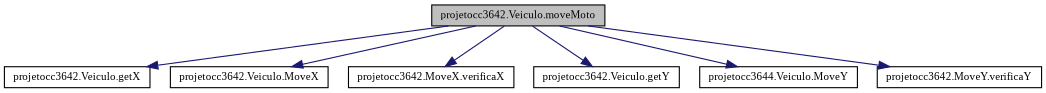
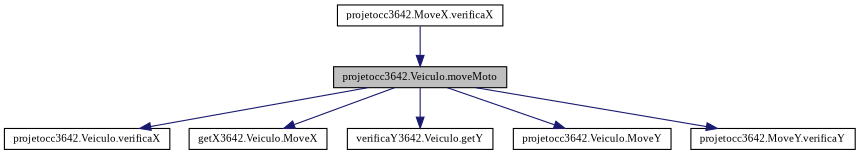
(479, 43) -> (420, 41)
(77, 77) -> (87, 139)
(249, 77) -> (258, 139)
(607, 77) -> (420, 139)
(779, 77) -> (592, 139)
